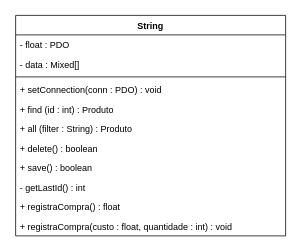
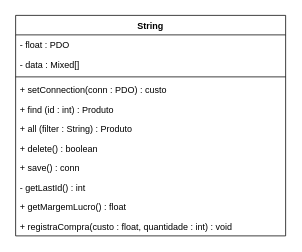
(95, 90) -> (98, 90)
(59, 168) -> (53, 168)
(78, 207) -> (79, 207)
